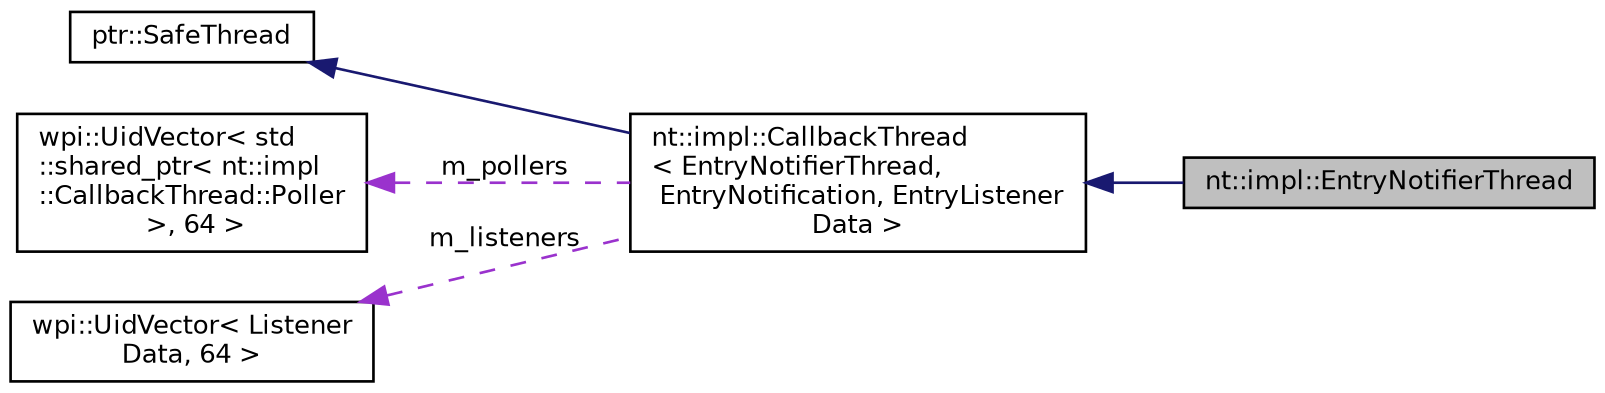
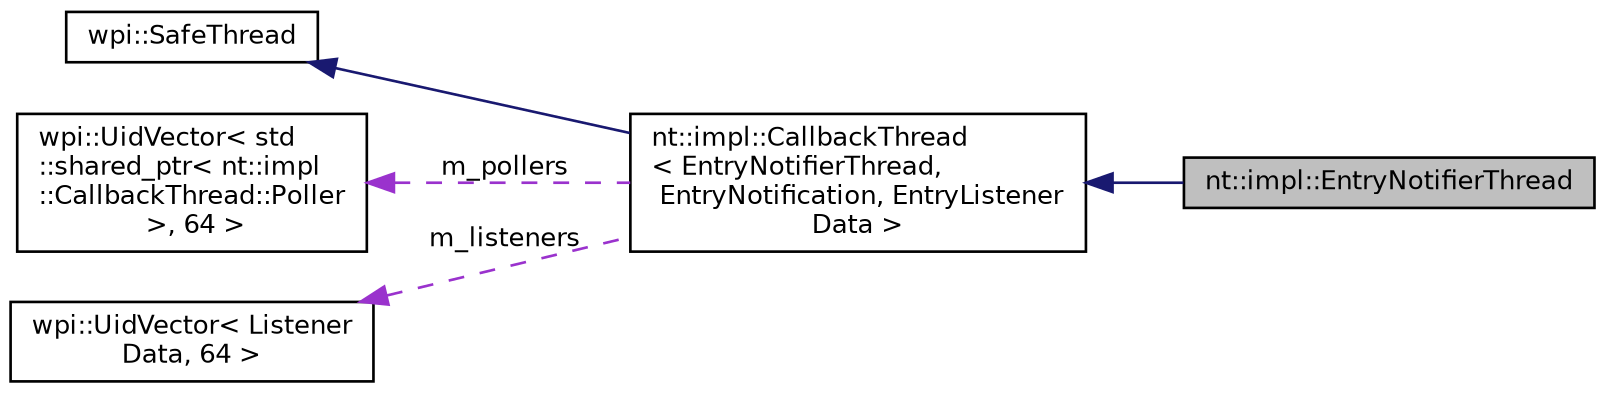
(192, 37) -> (192, 37)
